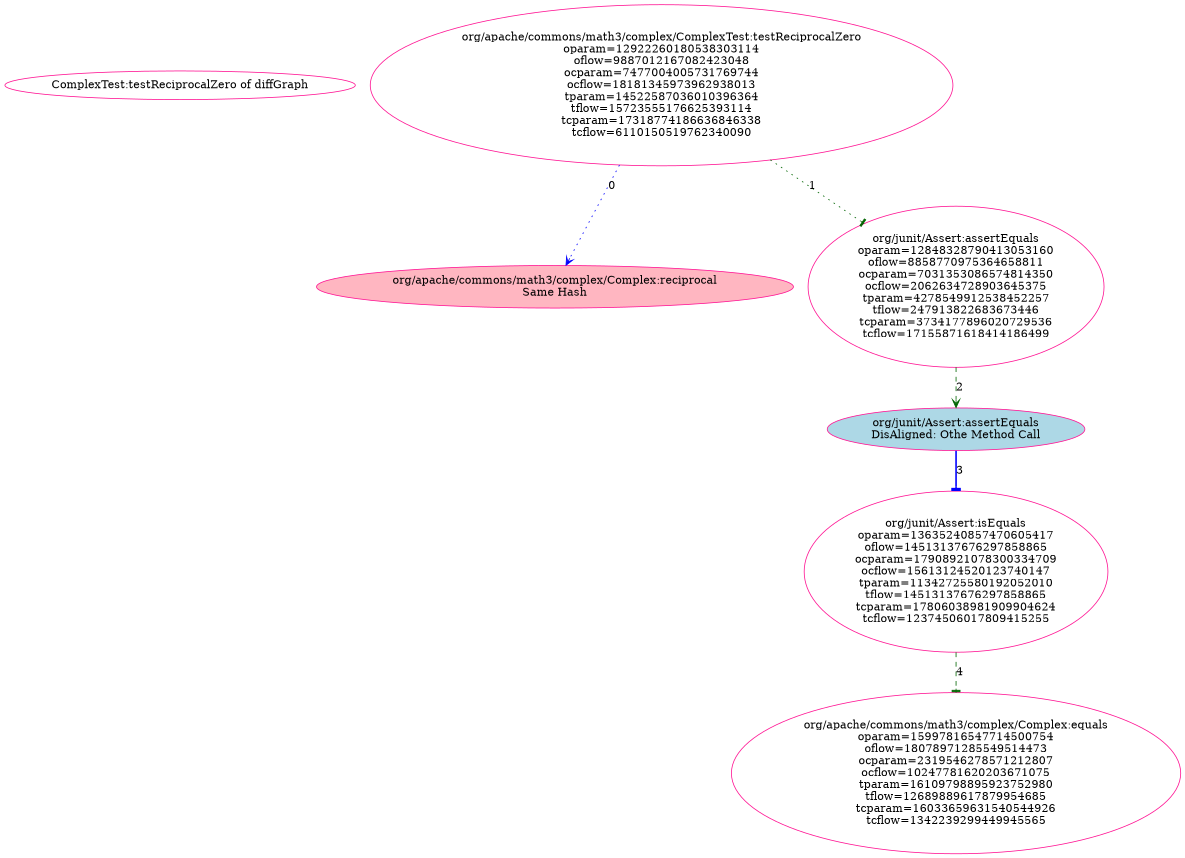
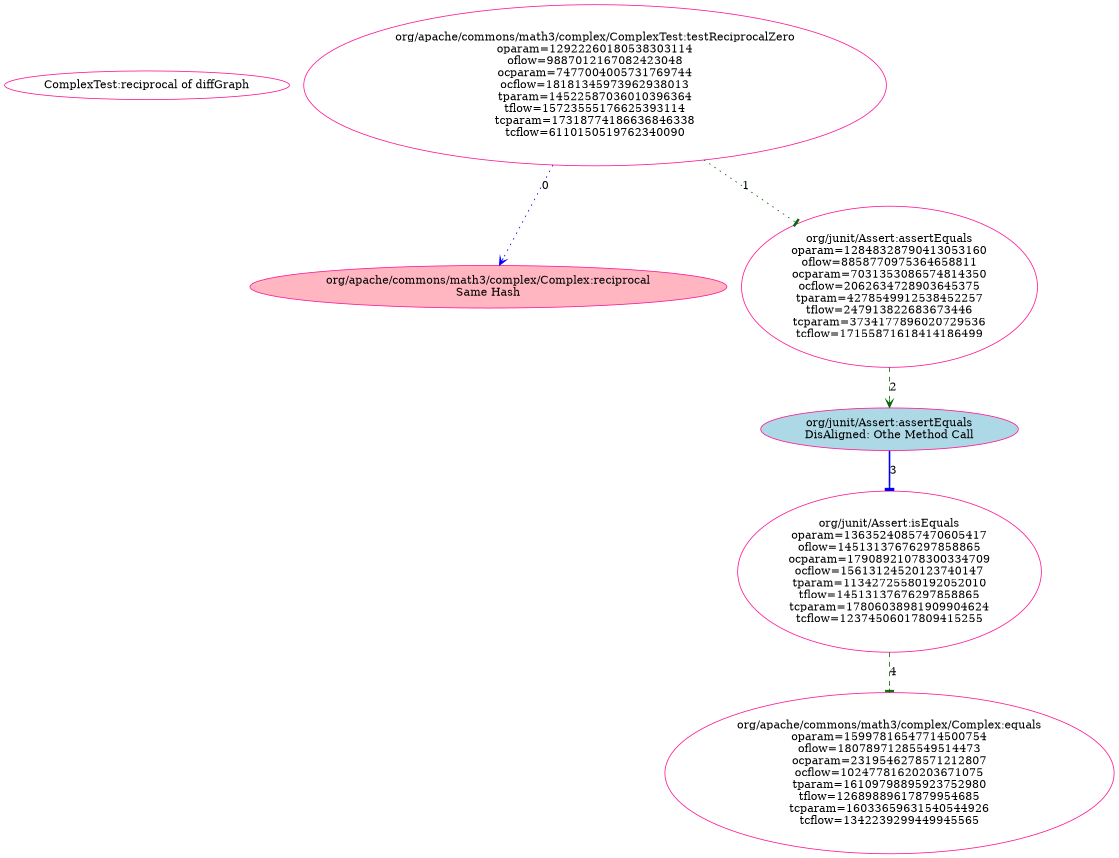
(180, 85) -> (147, 85)
